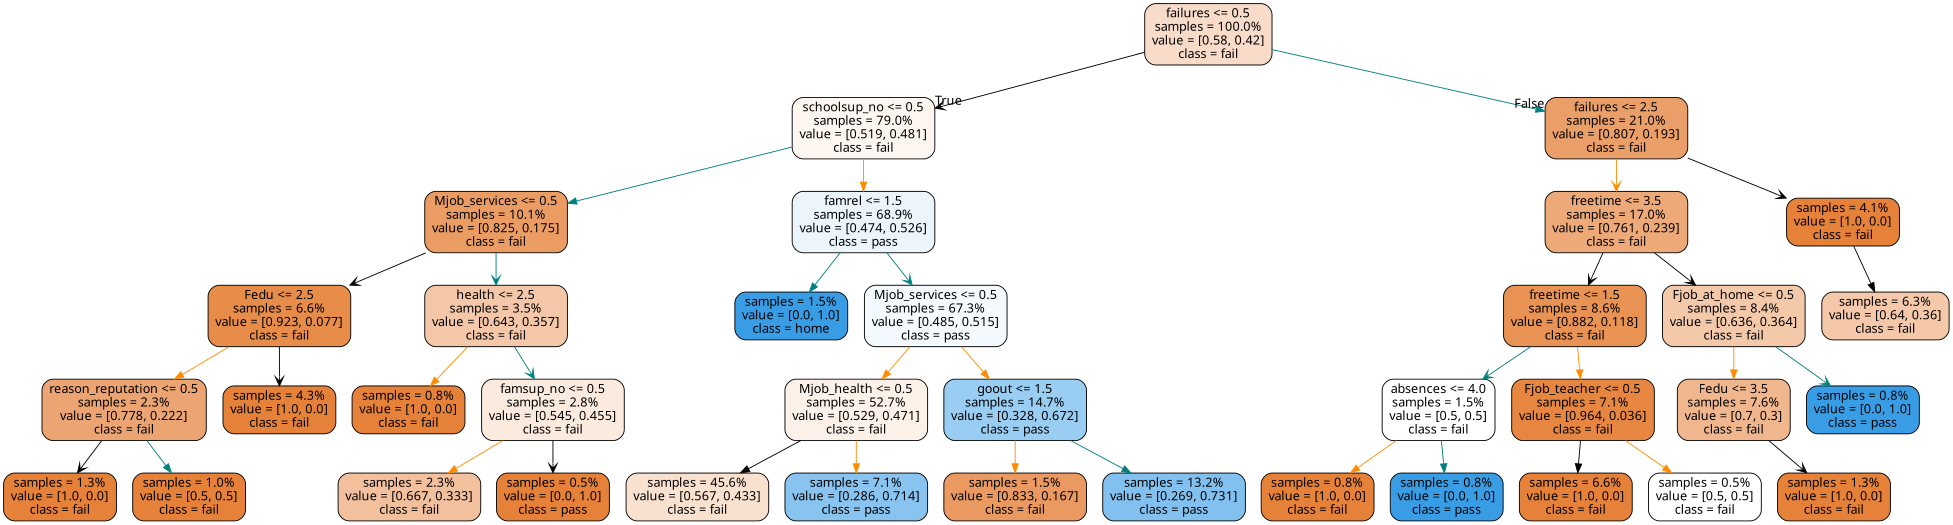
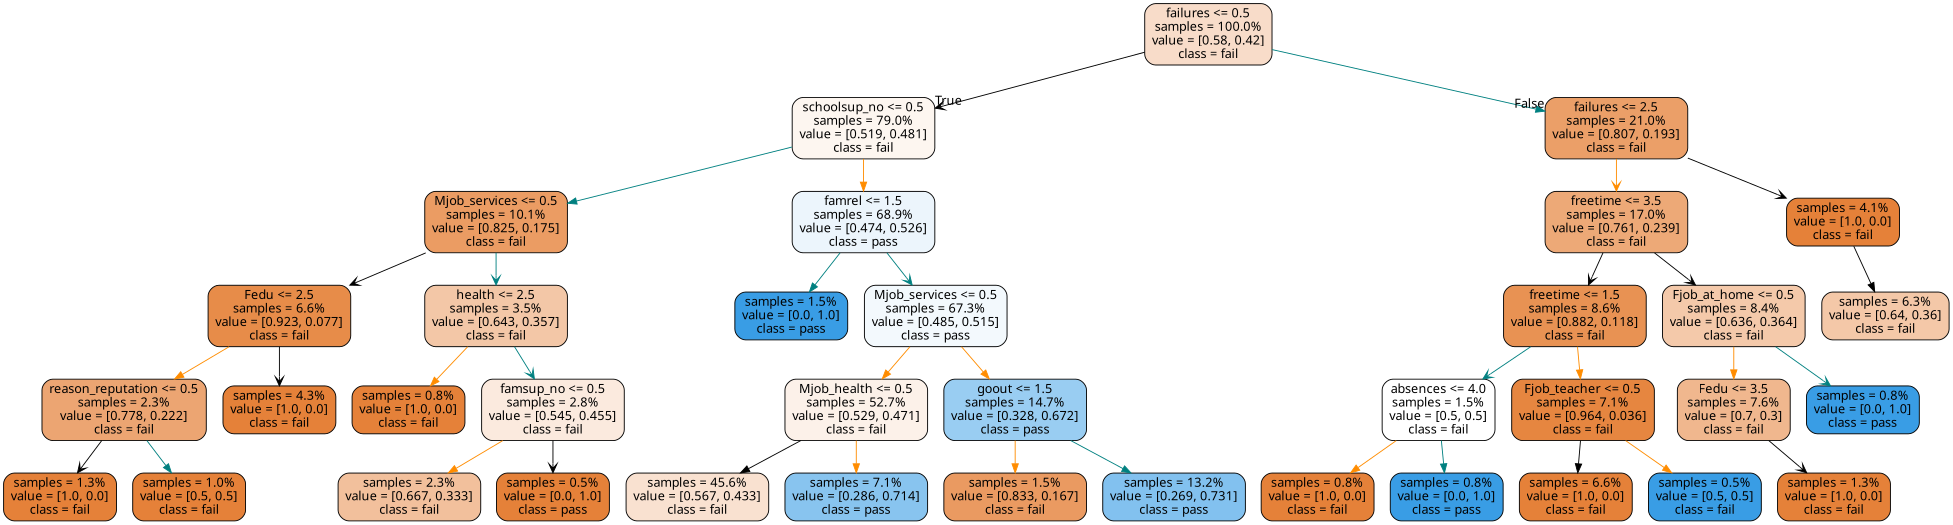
(791, 316) -> (791, 316)
(1705, 497) -> (1705, 497)
